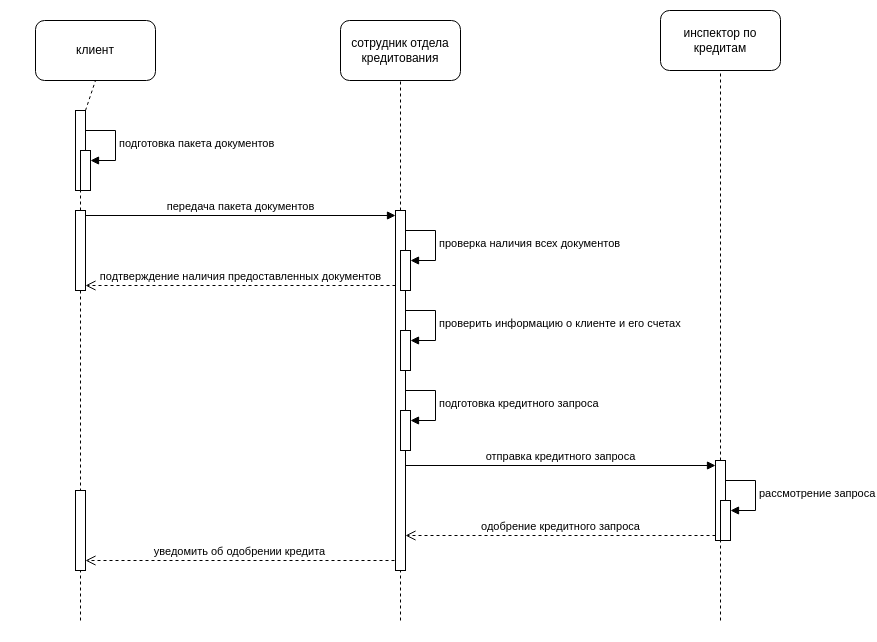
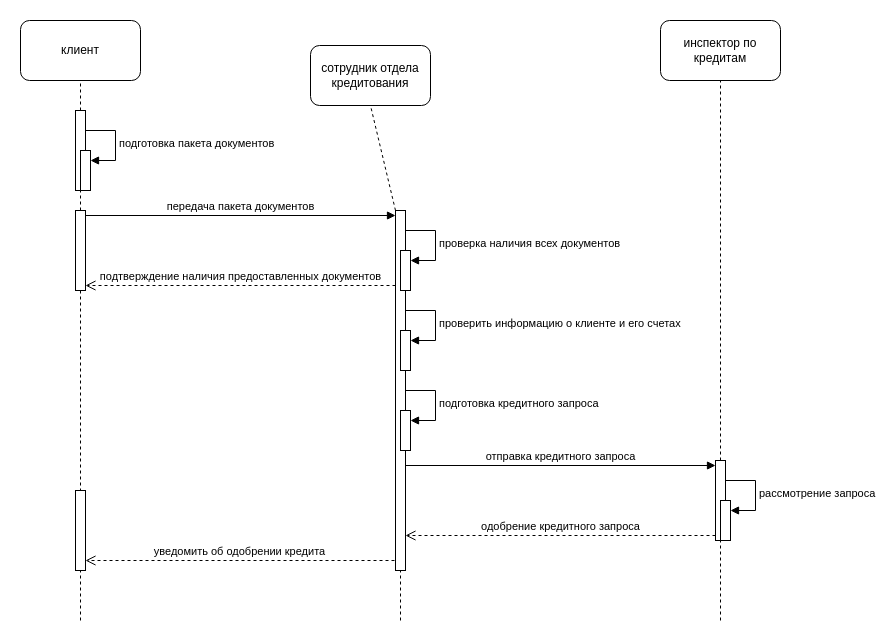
(721, 41) -> (721, 51)
(96, 51) -> (81, 51)
(401, 51) -> (371, 76)
